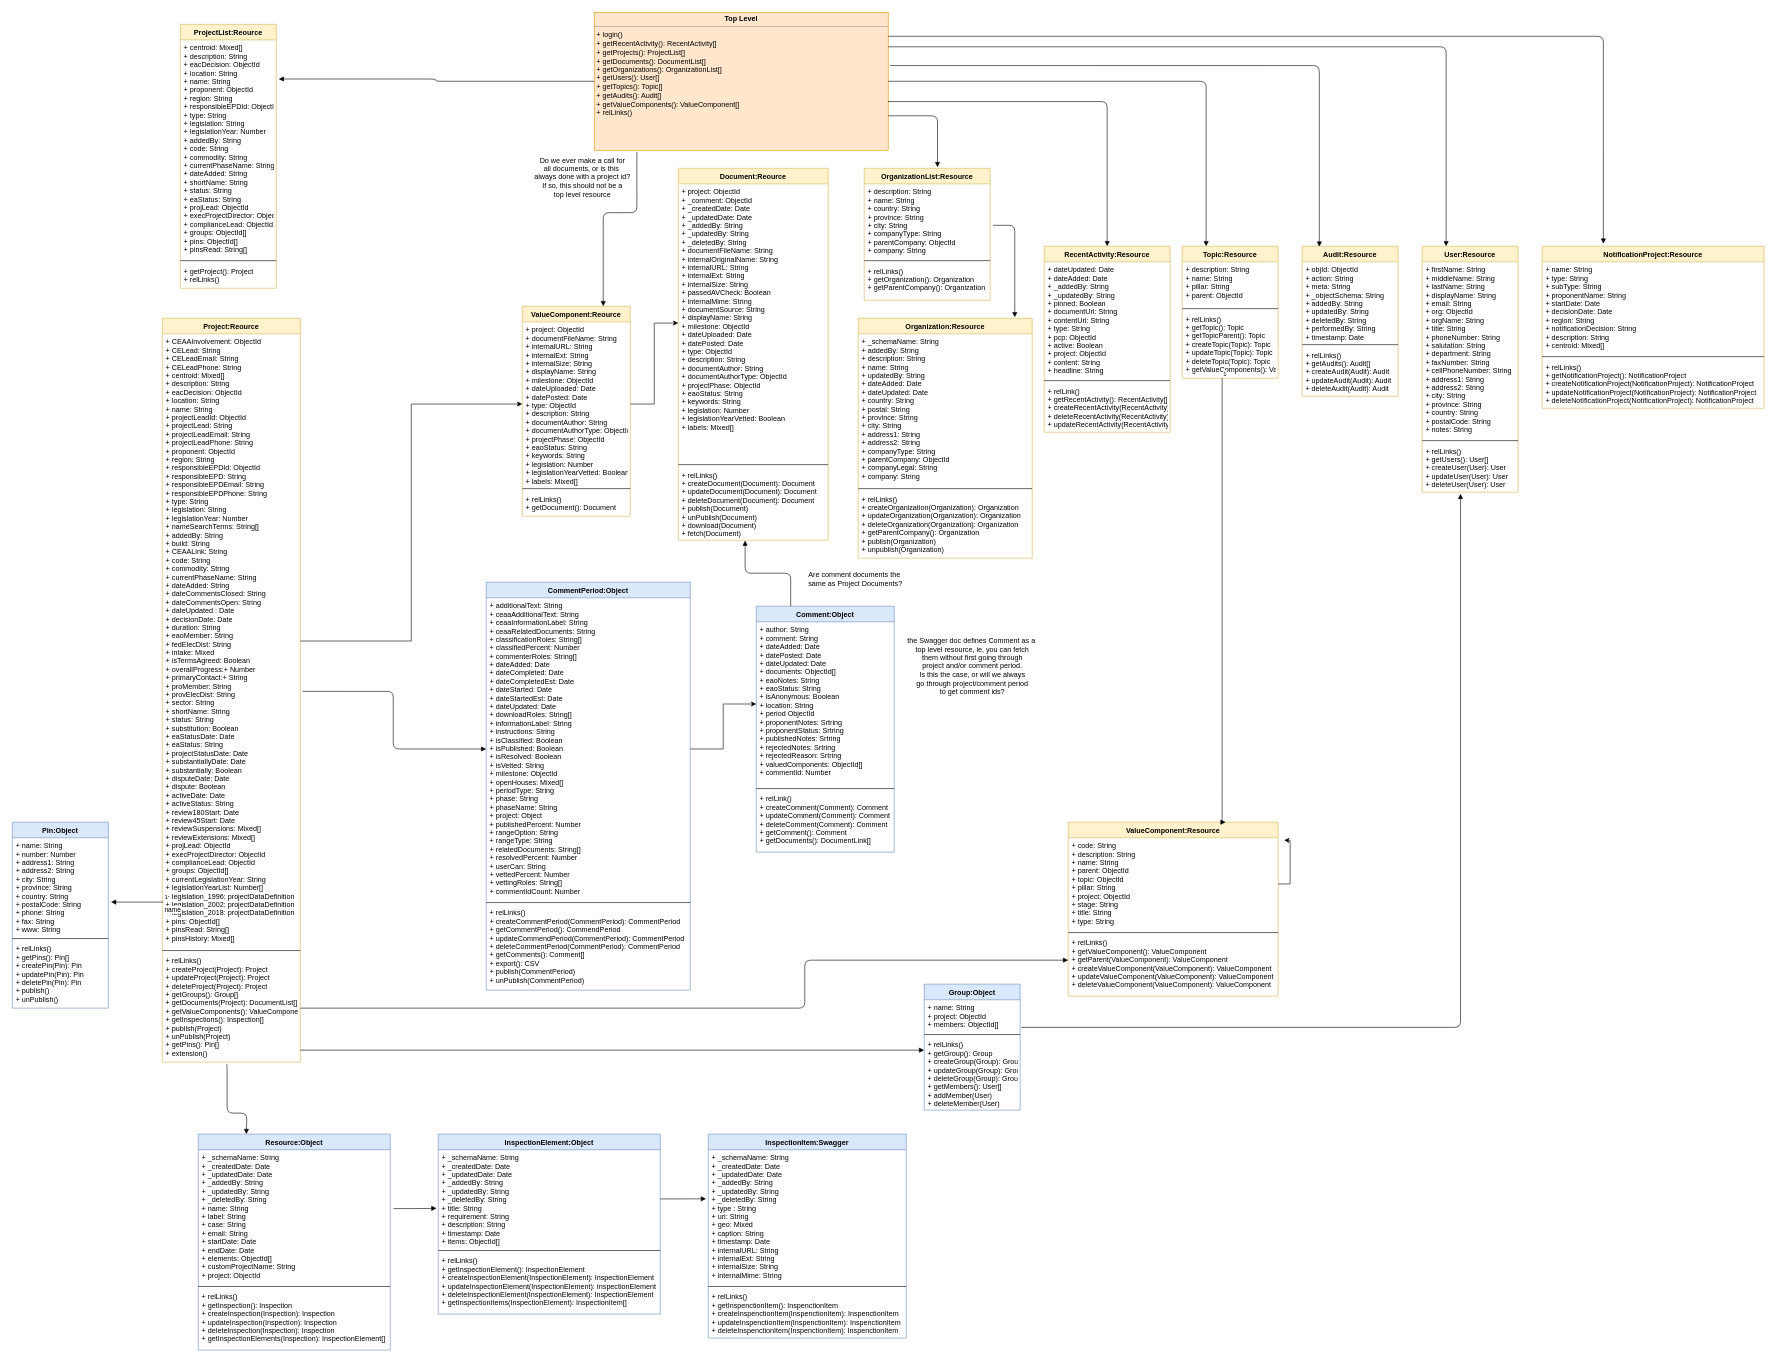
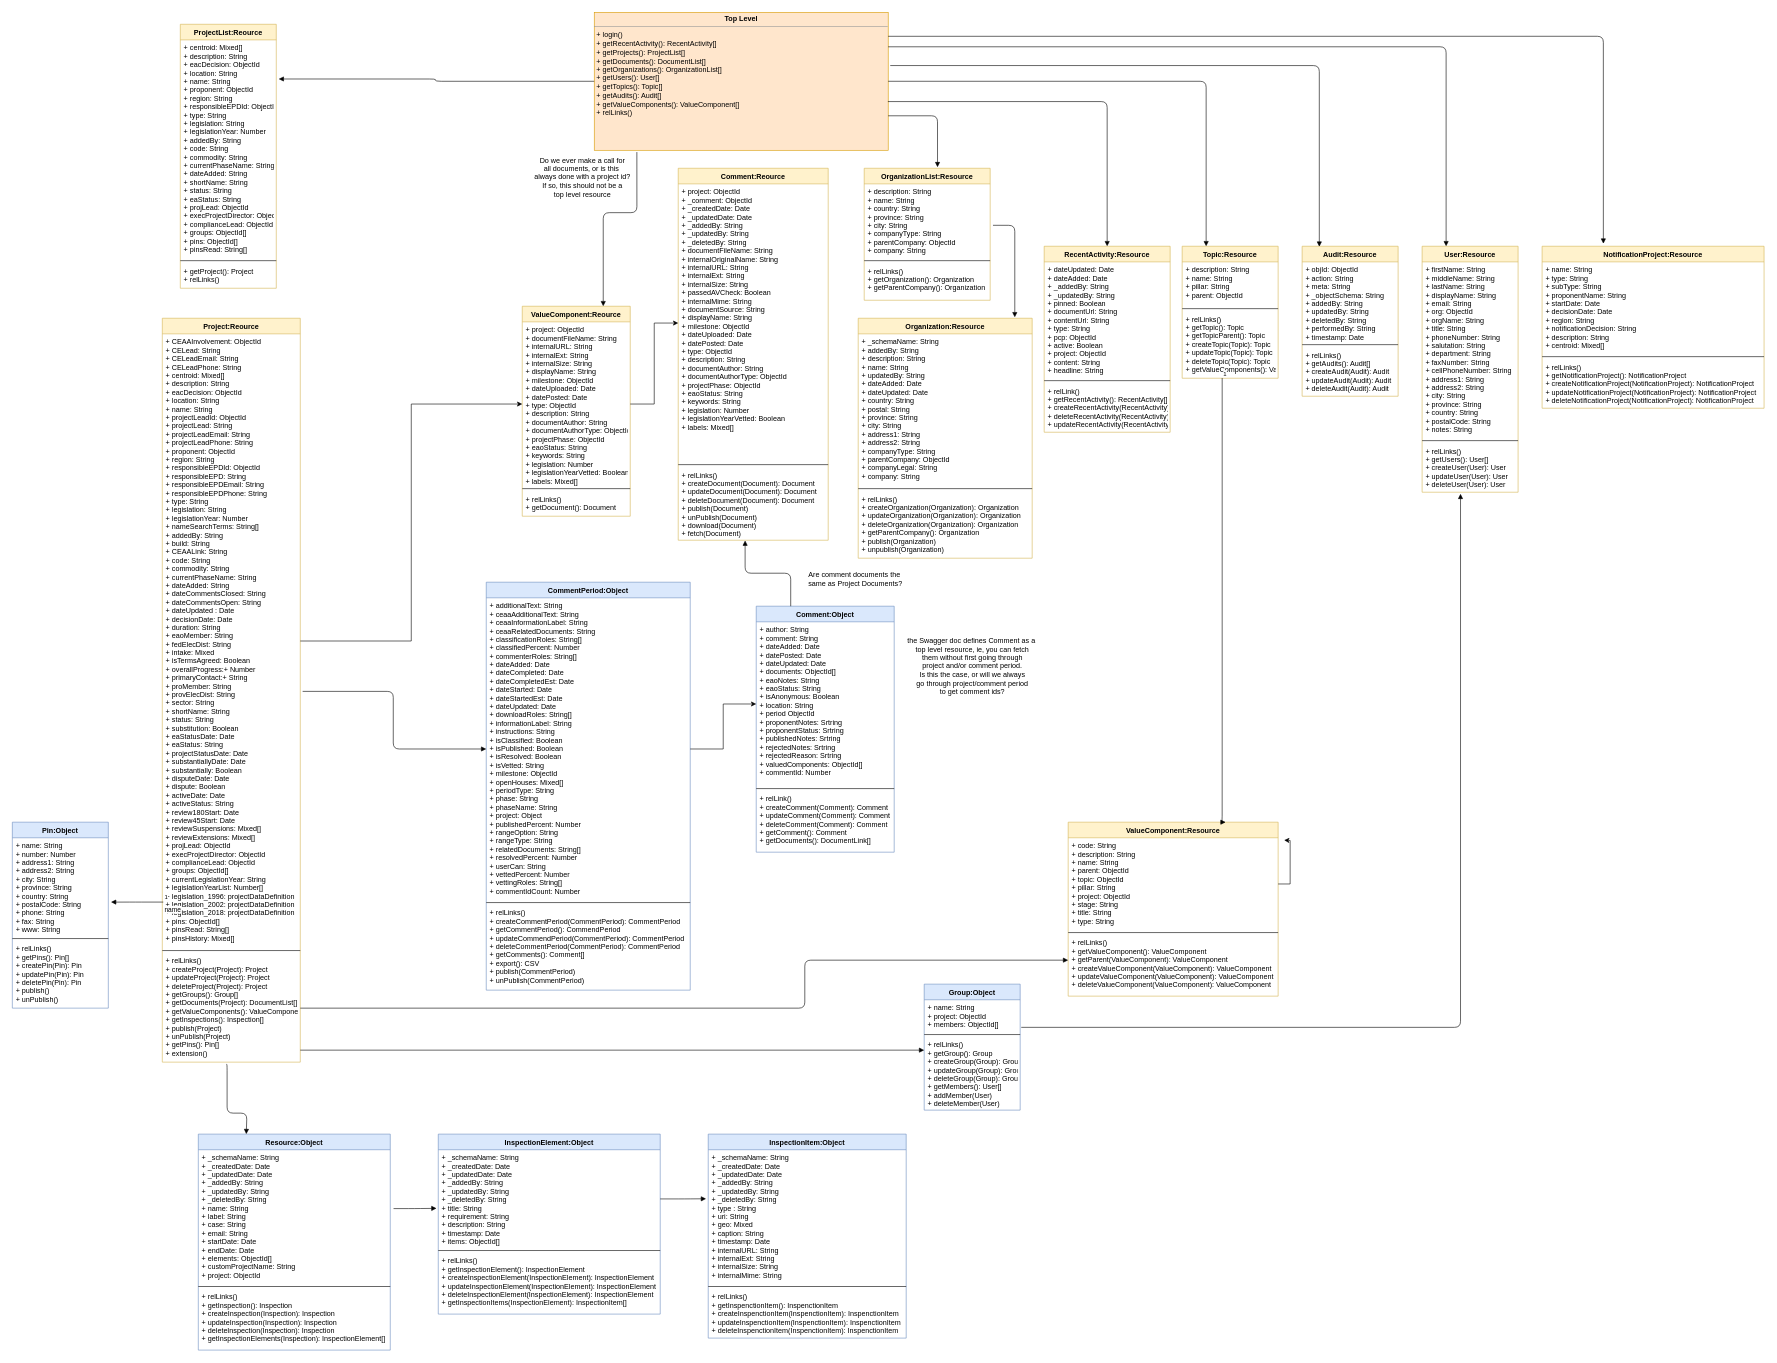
(753, 176) -> (753, 176)
(807, 1142) -> (807, 1142)
